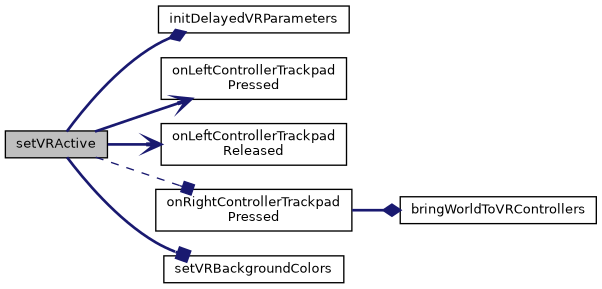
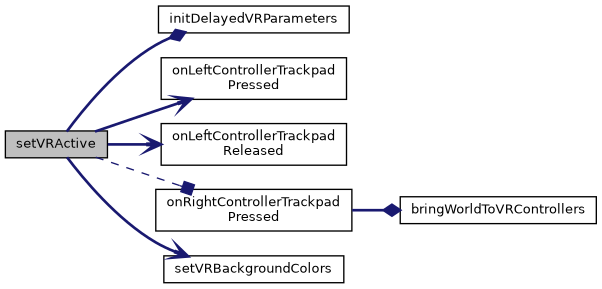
(115, 211) -> (115, 211)
